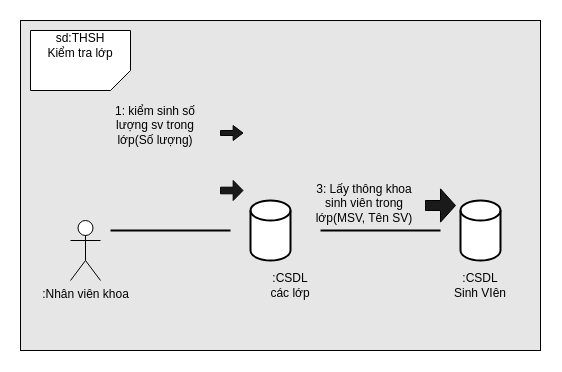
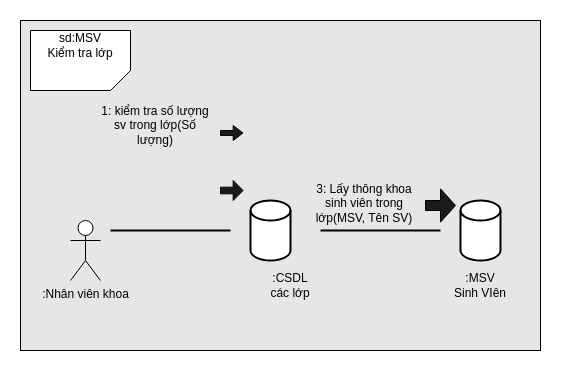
(81, 46) -> (81, 46)
(156, 126) -> (156, 126)
(481, 286) -> (481, 286)
